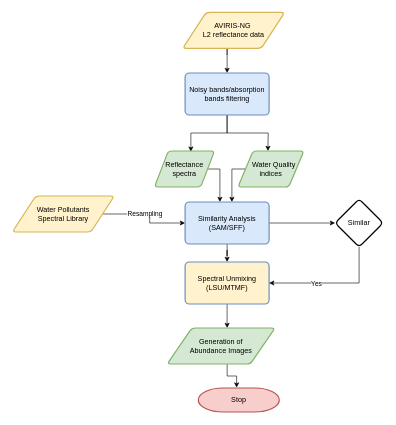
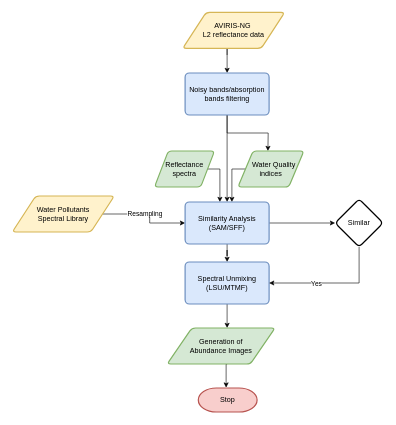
(191, 146) -> (227, 196)
(227, 283) -> (227, 283)
(239, 400) -> (228, 400)
